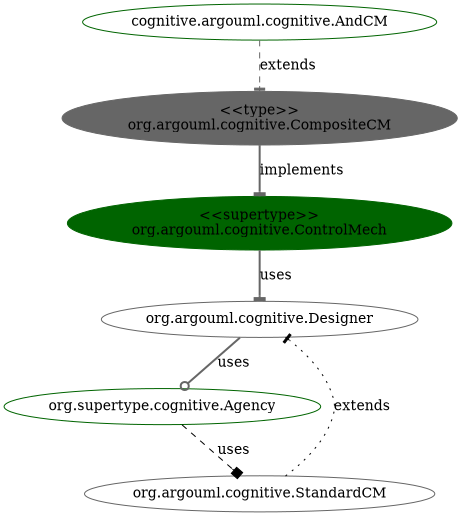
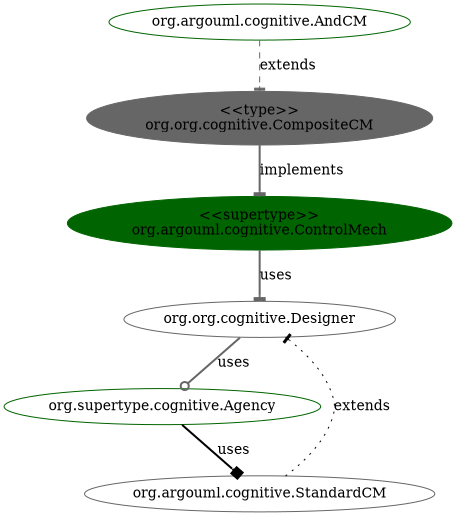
(260, 22) -> (260, 22)
(260, 118) -> (260, 118)
(260, 319) -> (260, 319)
(207, 447) -> (207, 447)
